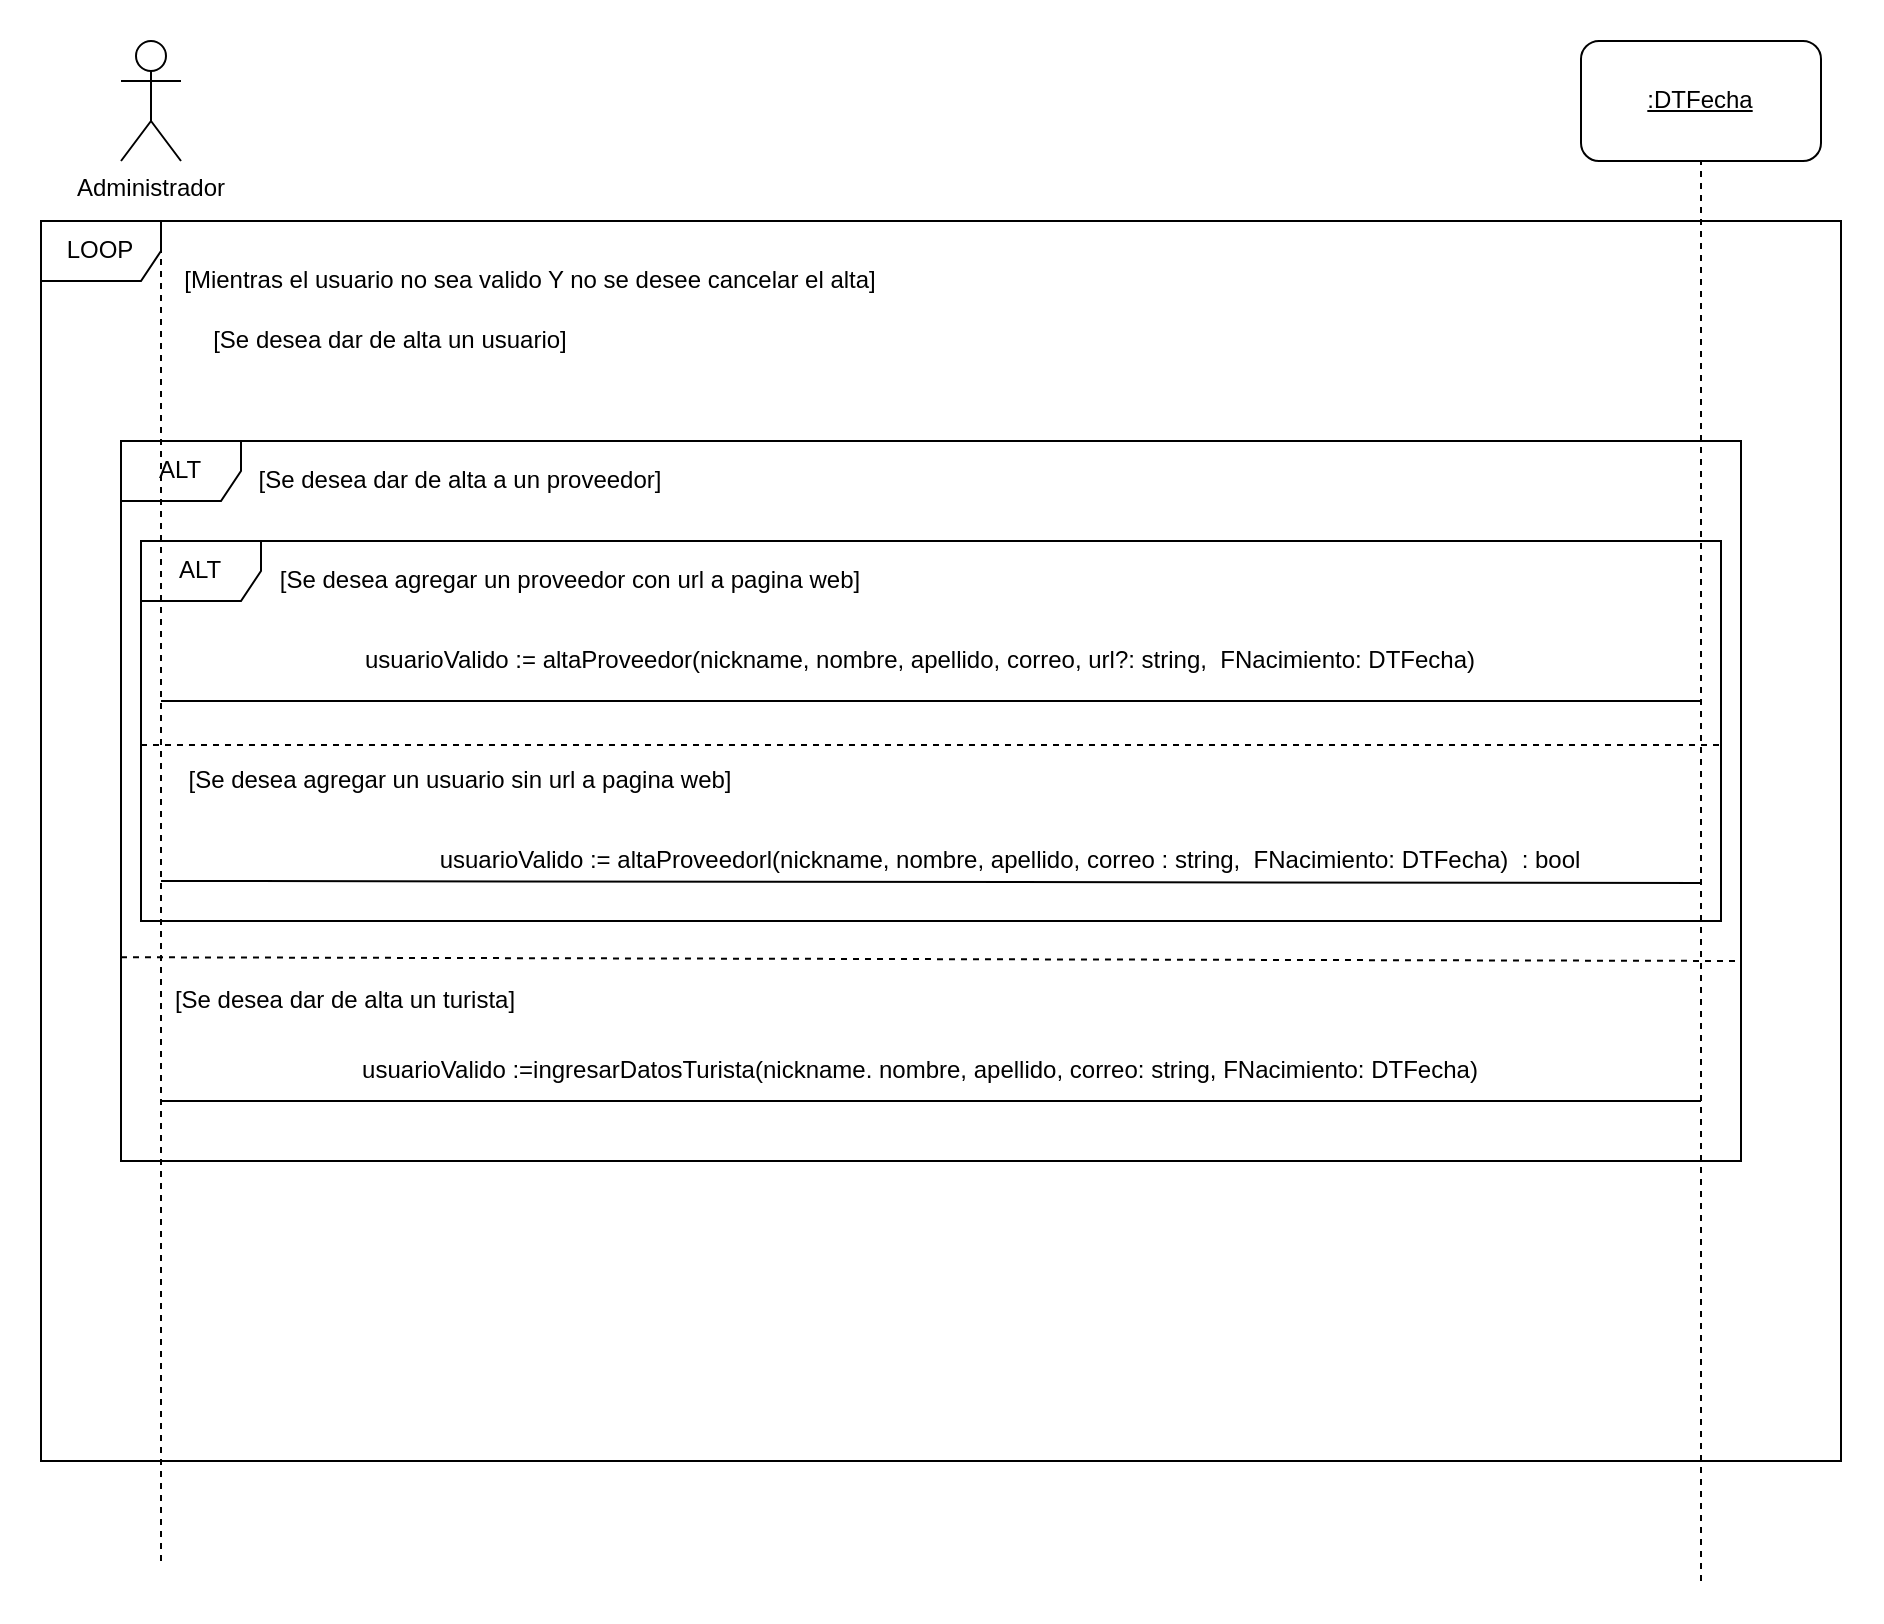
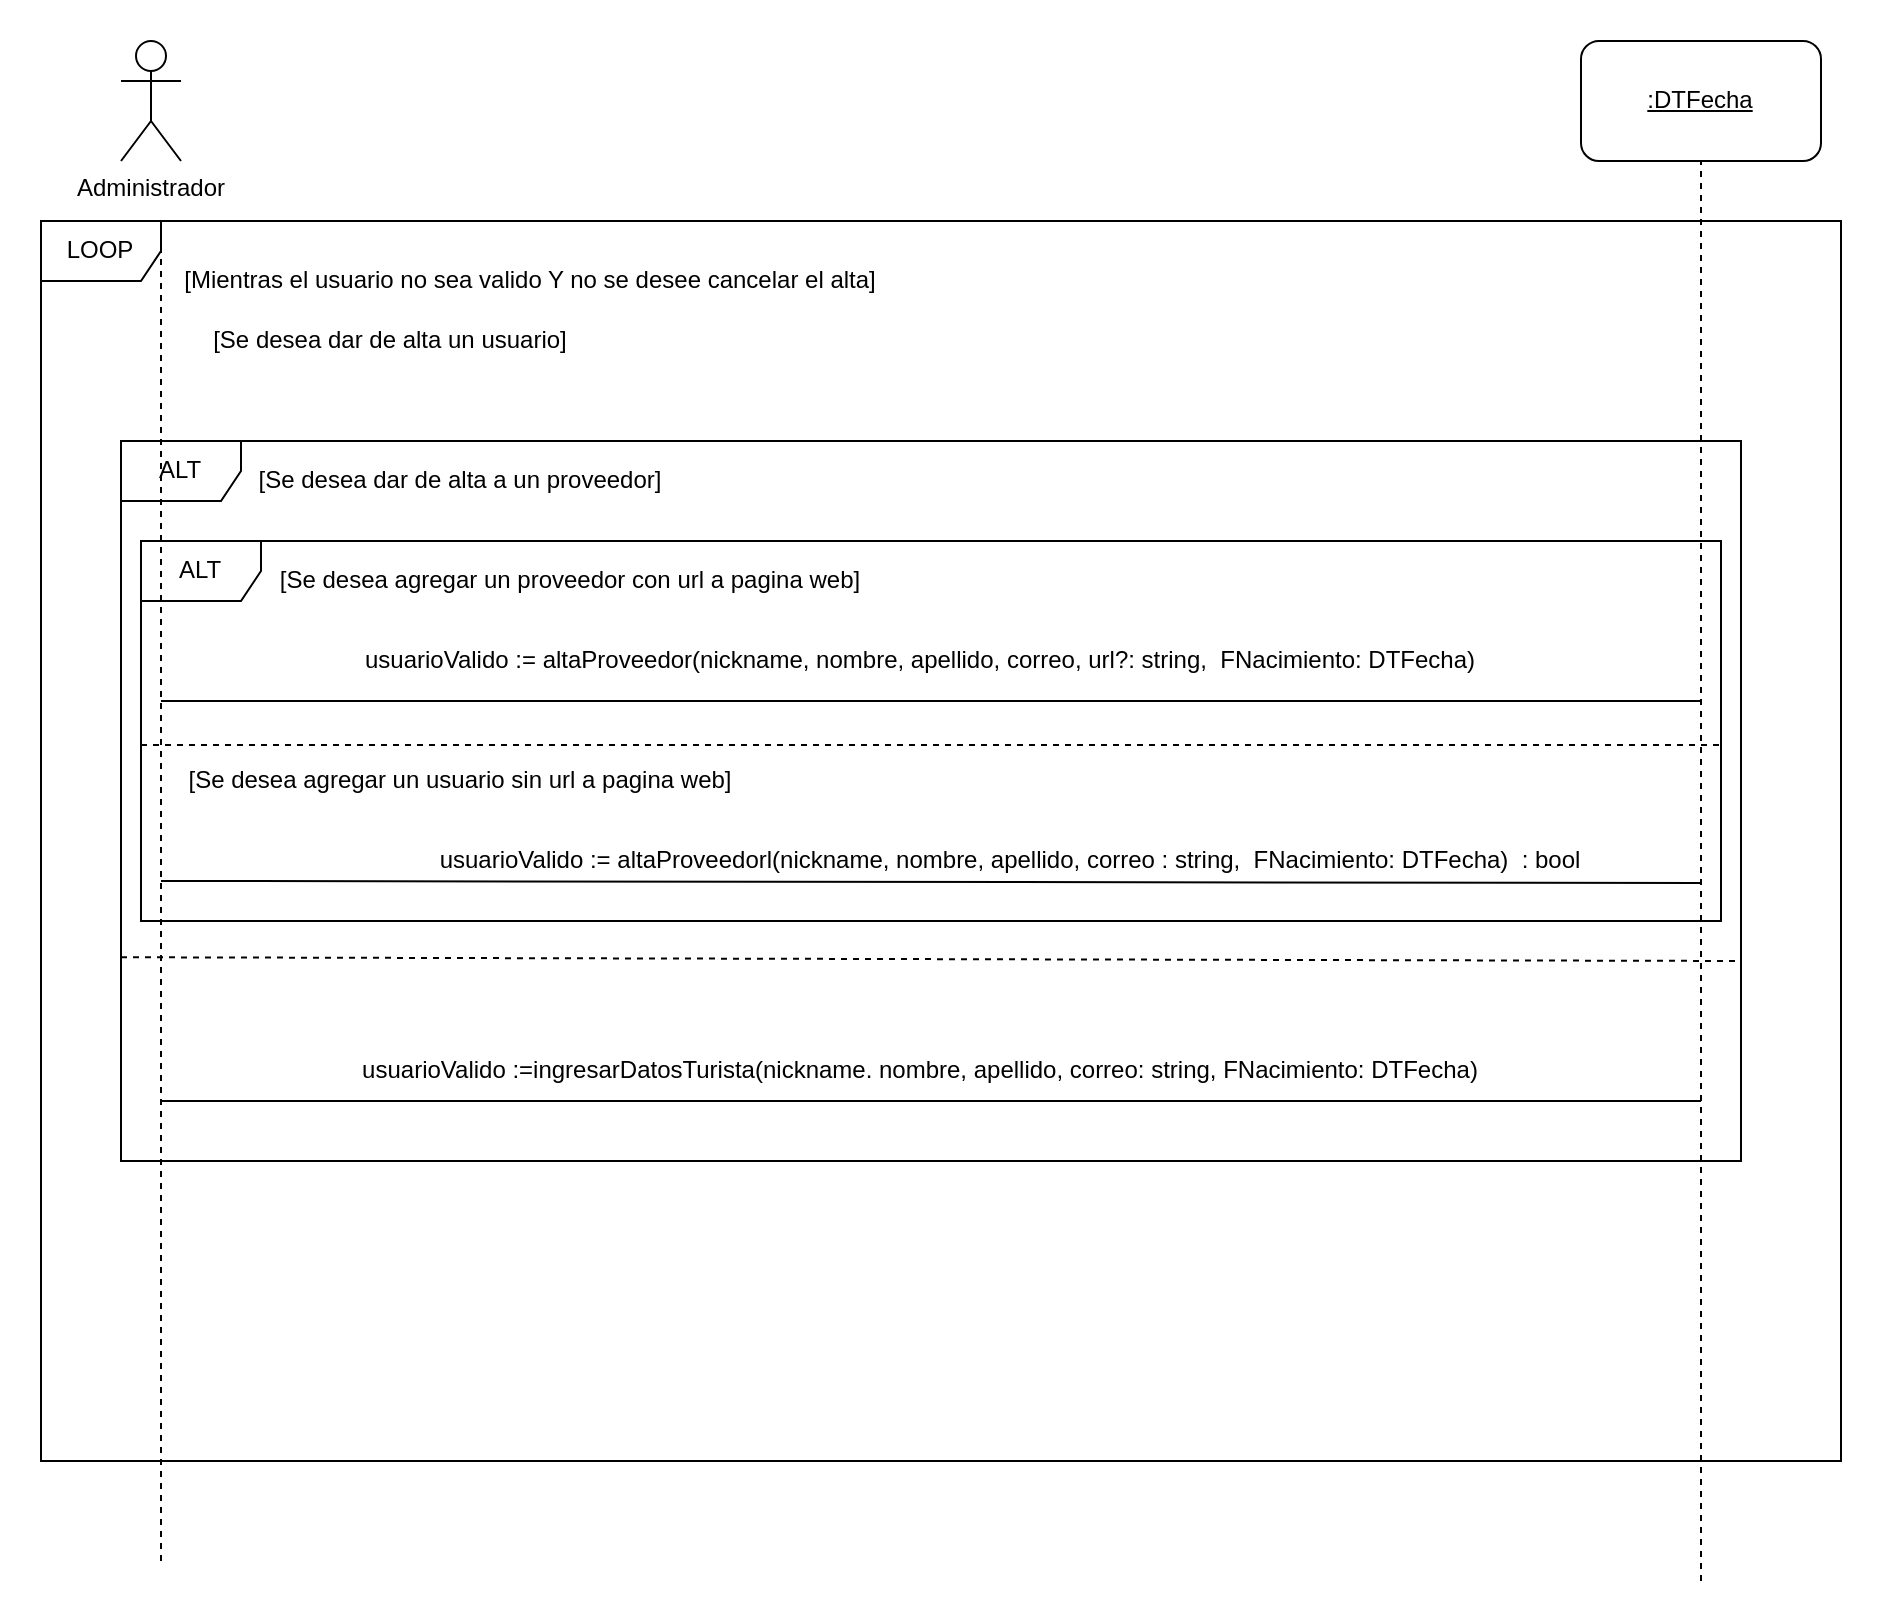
(346, 1001) -> none
